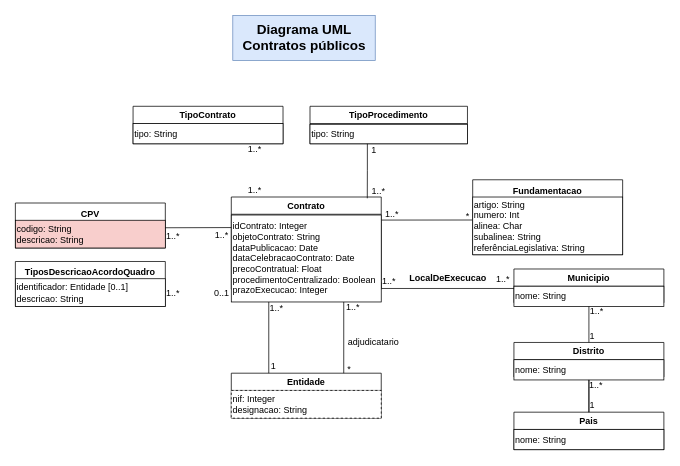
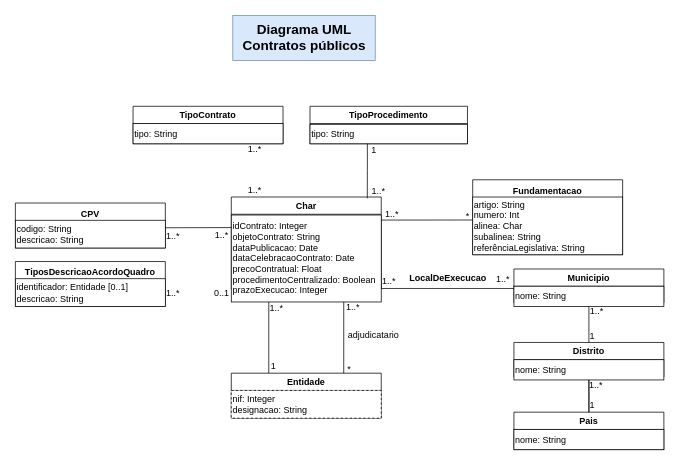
(306, 206) -> (306, 206)
(90, 234) -> (90, 234)
(374, 342) -> (374, 335)
